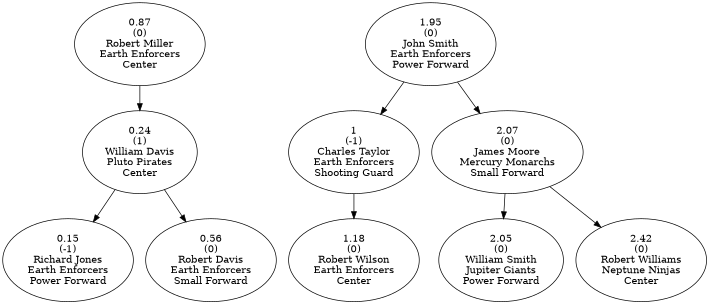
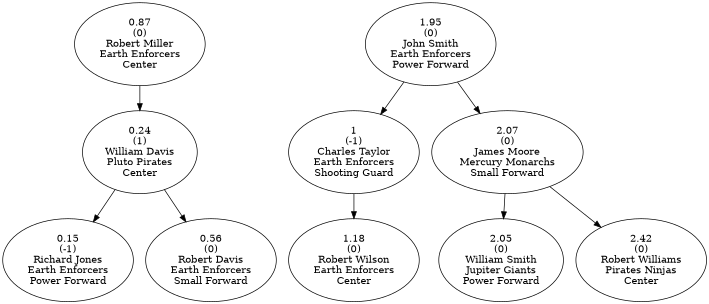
(641, 260) -> (641, 260)
